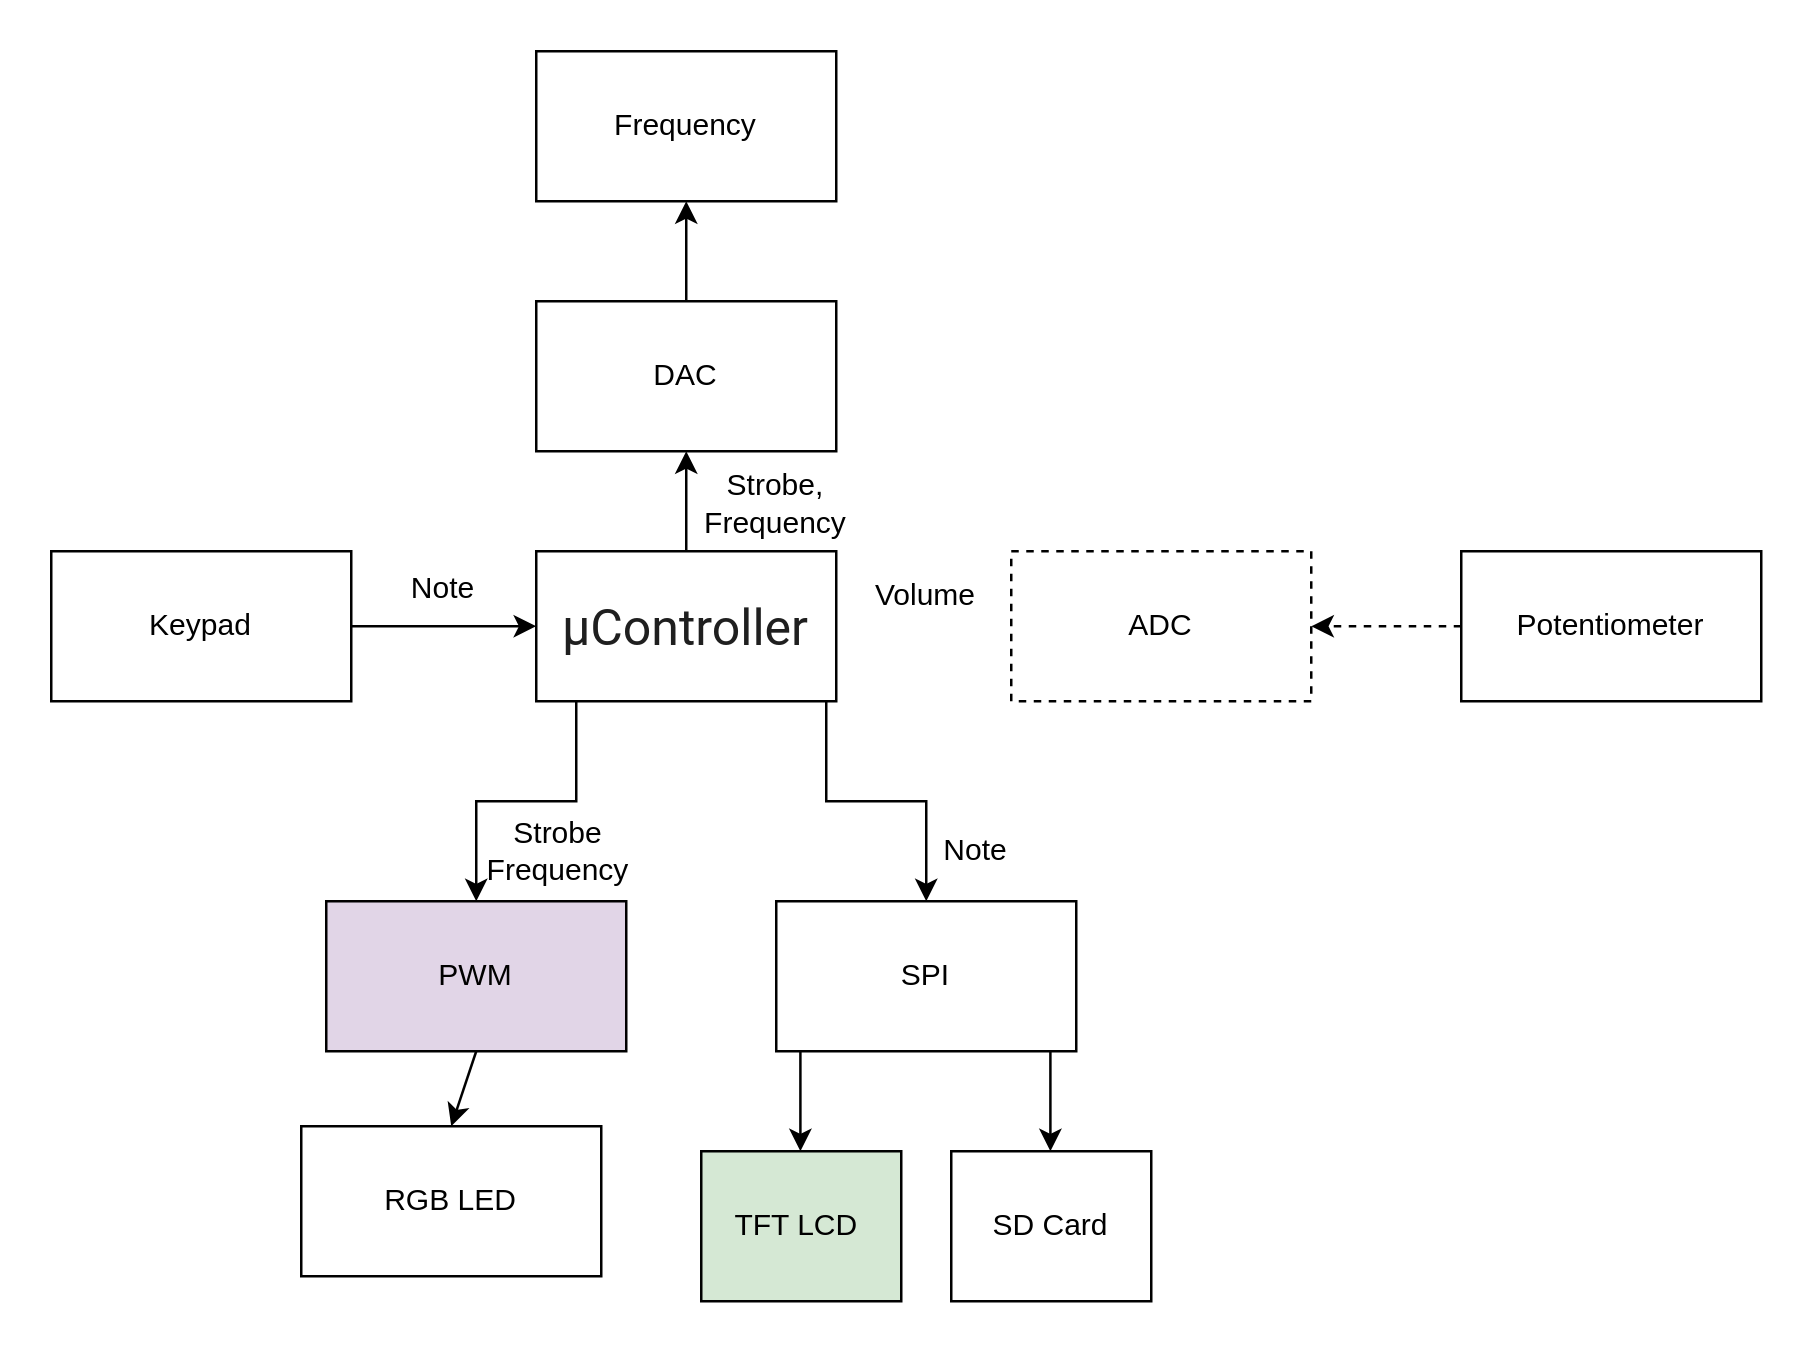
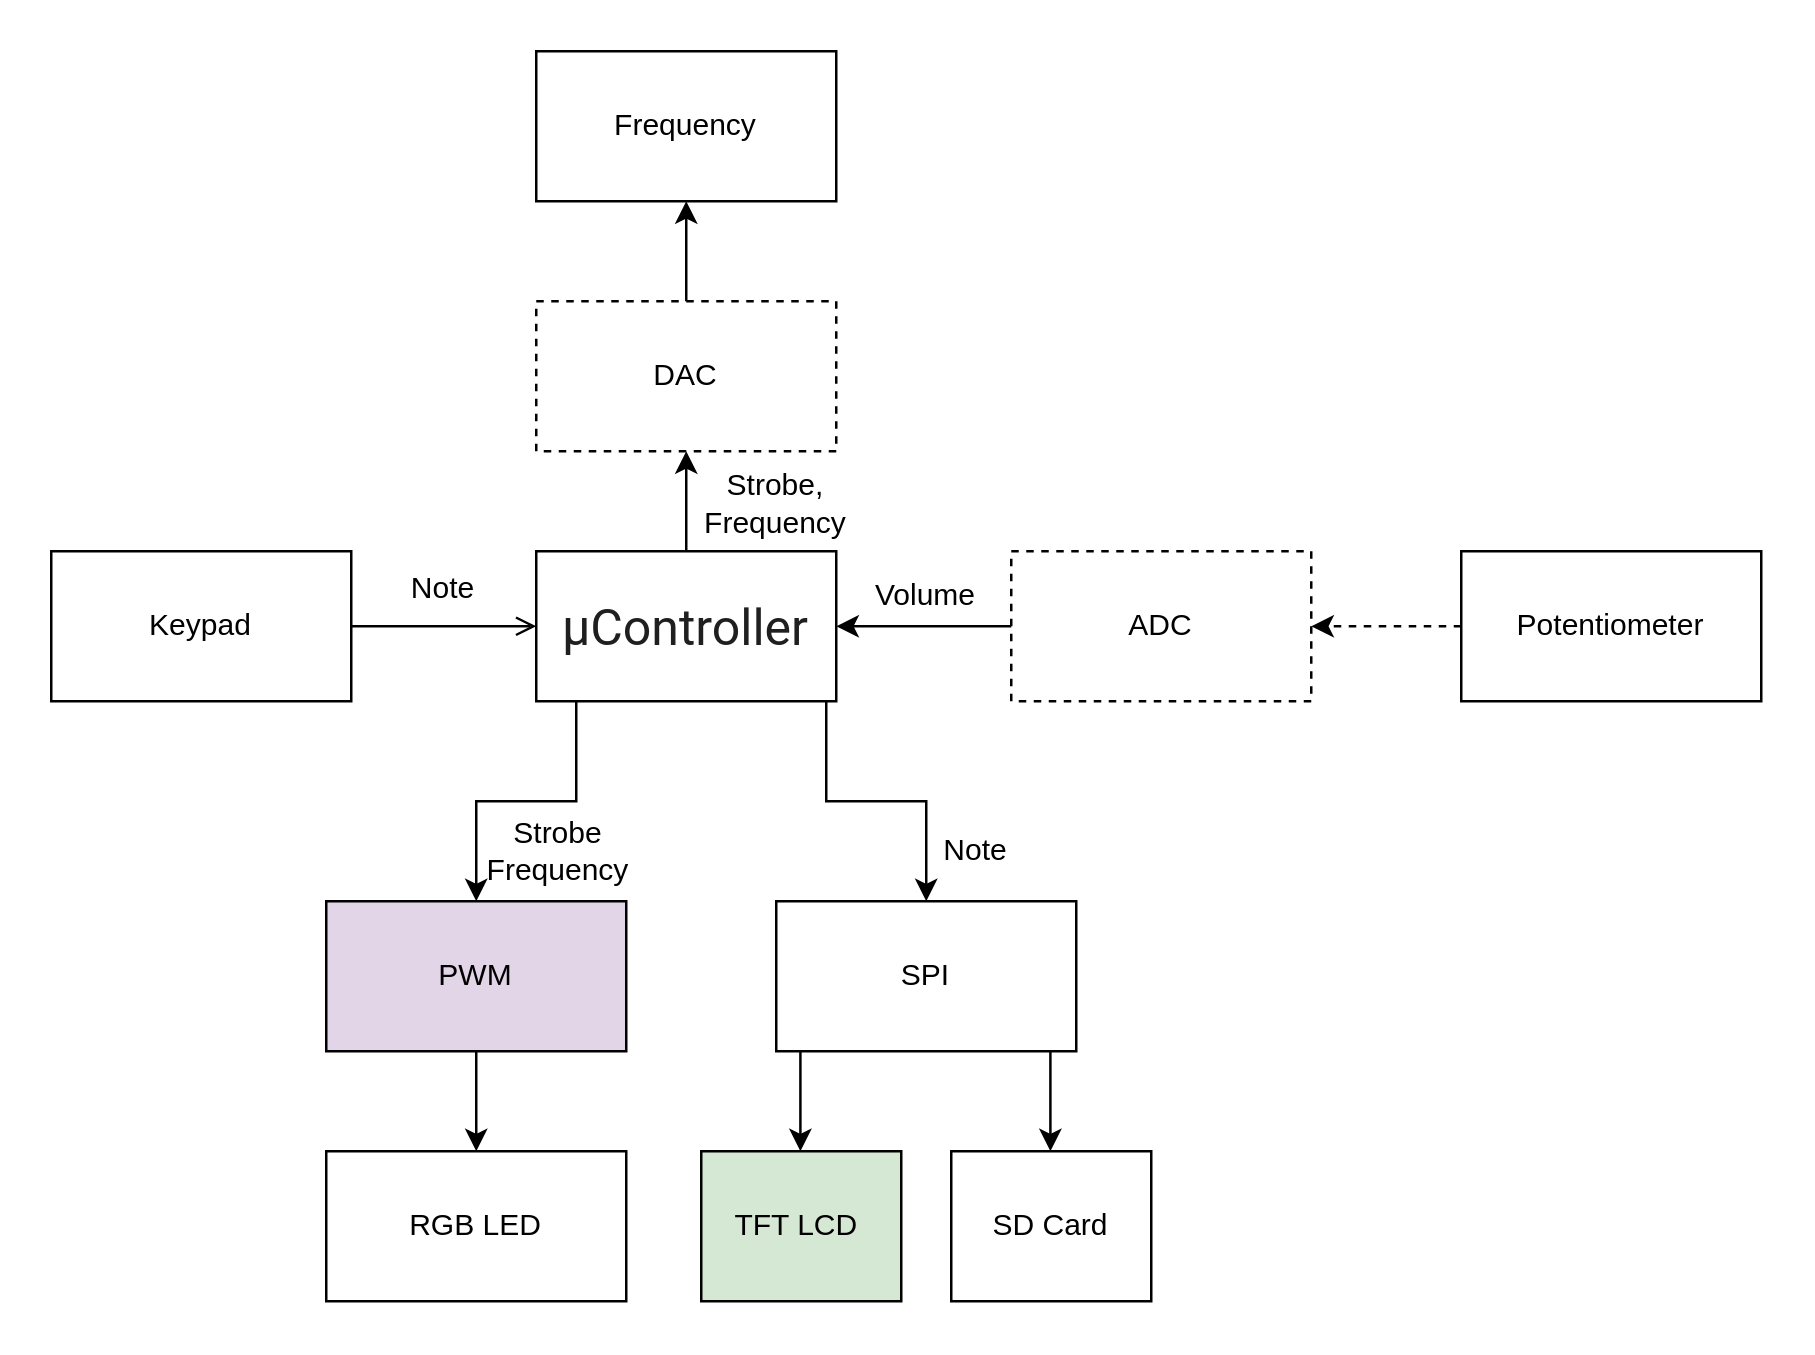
(686, 376) -> (686, 376)
(518, 626) -> (522, 626)
none -> (932, 626)
(451, 1201) -> (476, 1226)
